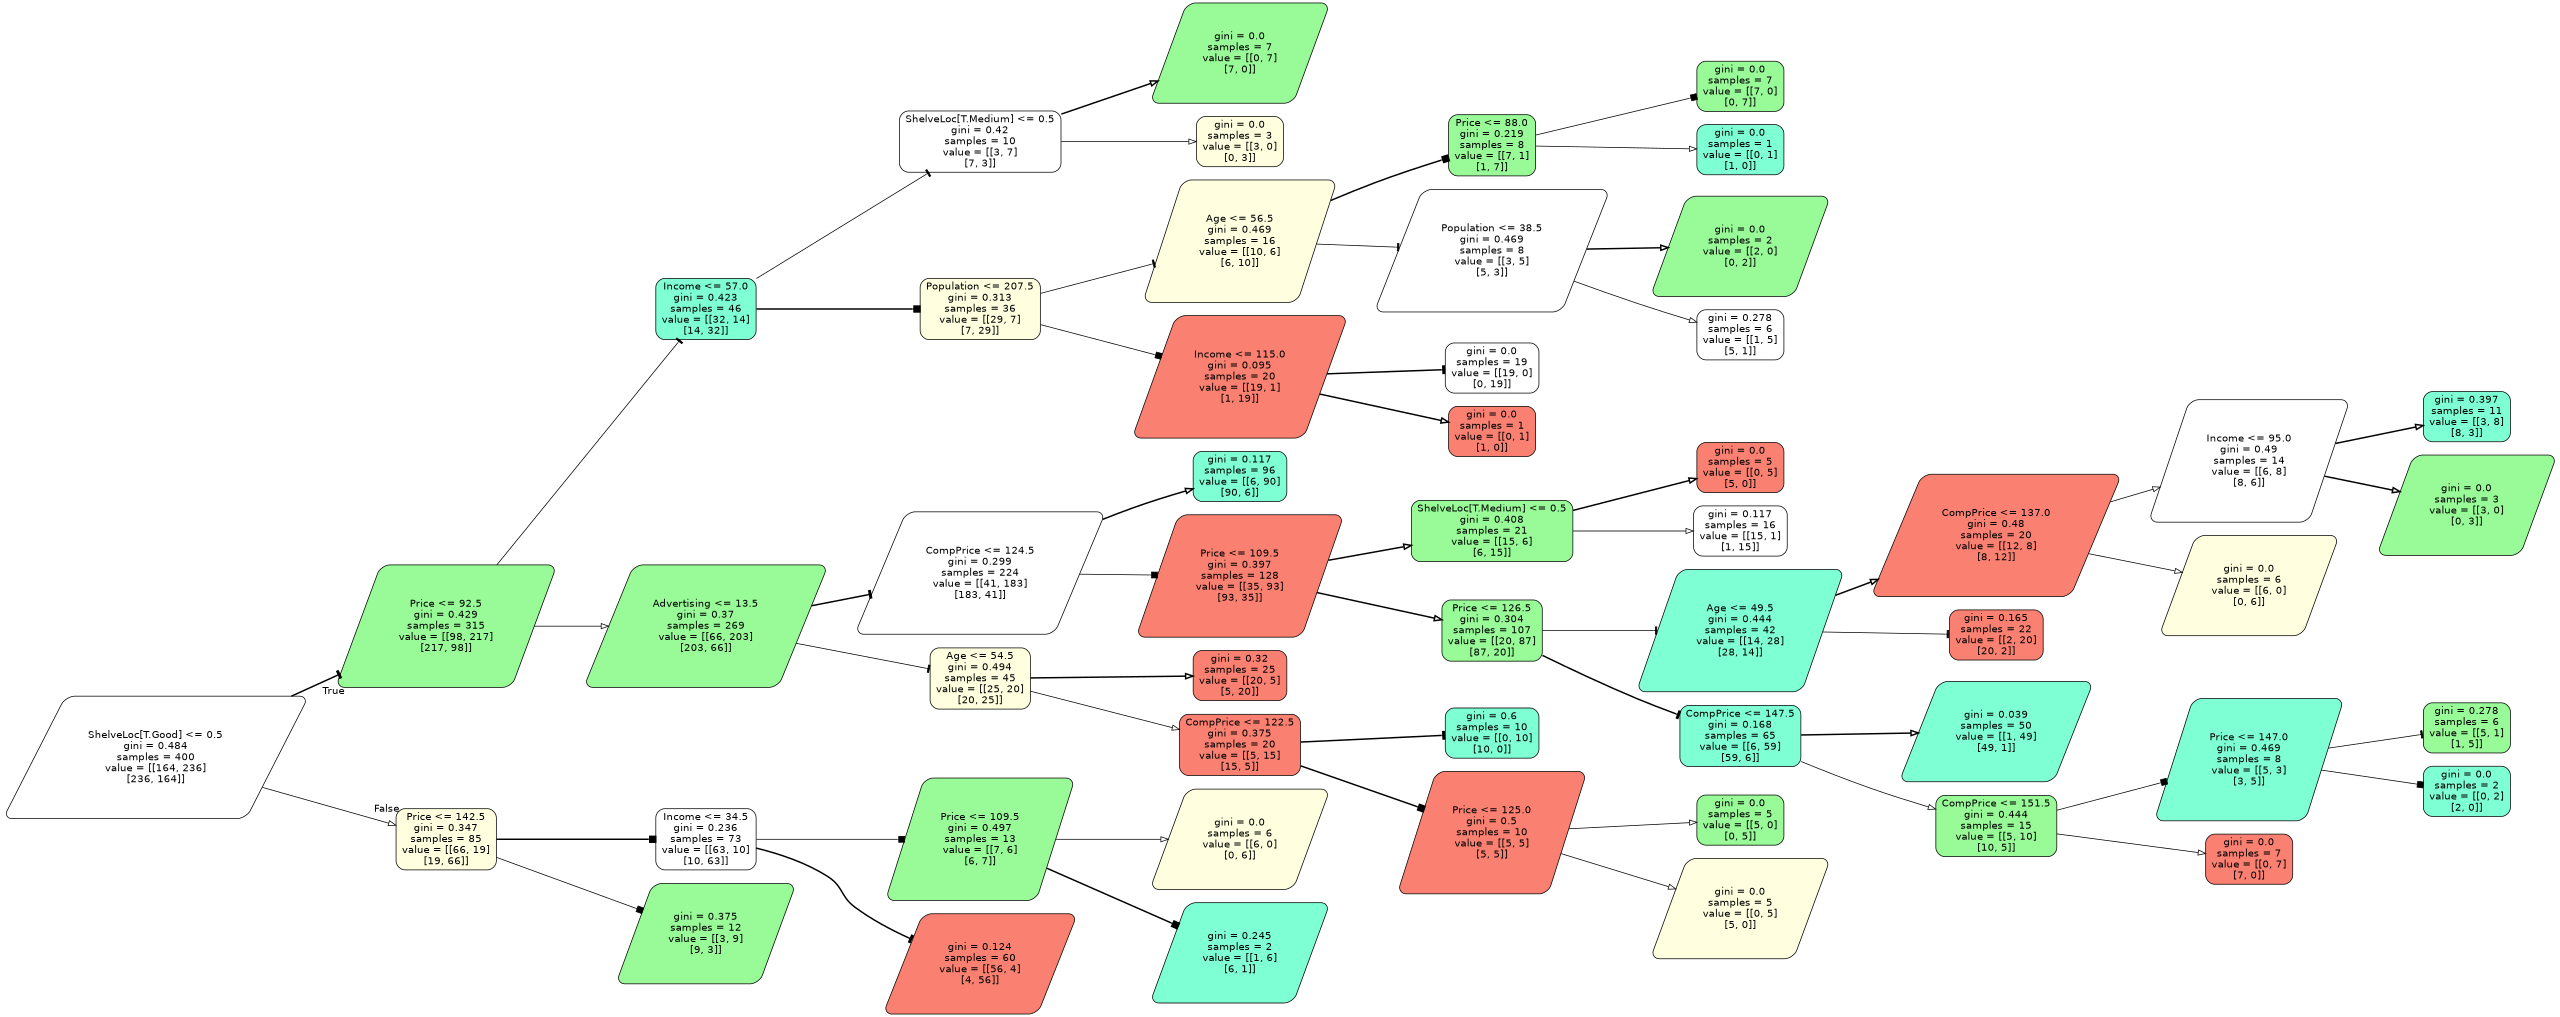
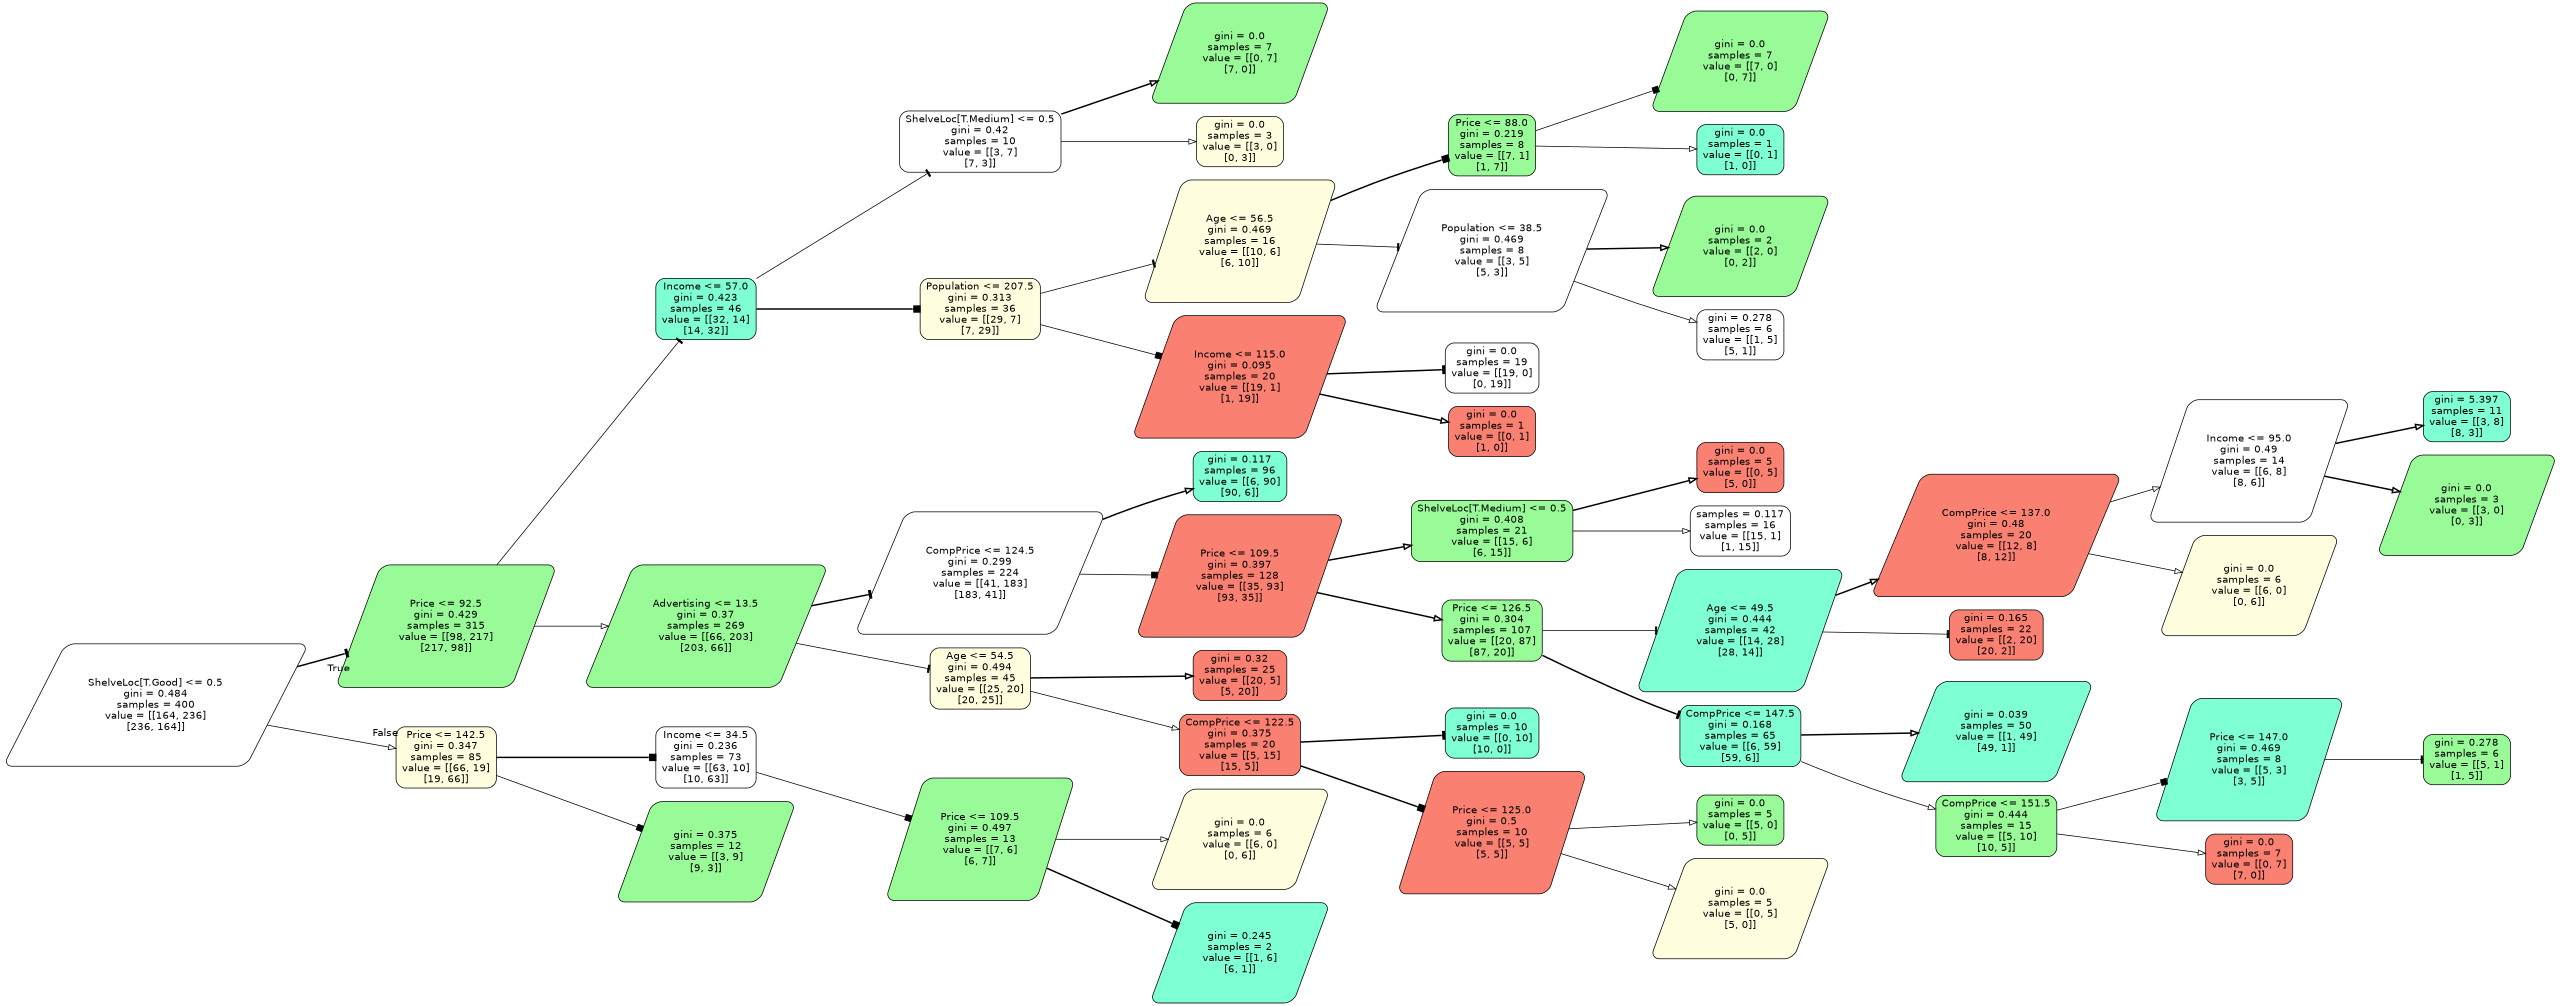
(1740, 86) -> (1740, 61)
(2467, 417) -> (2467, 417)
(1740, 531) -> (1740, 531)
(1492, 733) -> (1492, 733)
(2467, 791) -> none
(980, 964) -> none
